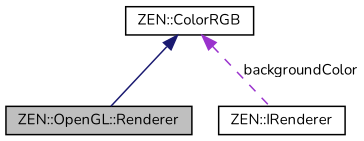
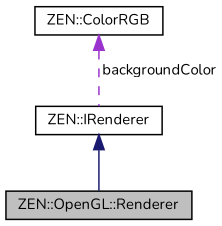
(139, 76) -> (99, 170)
